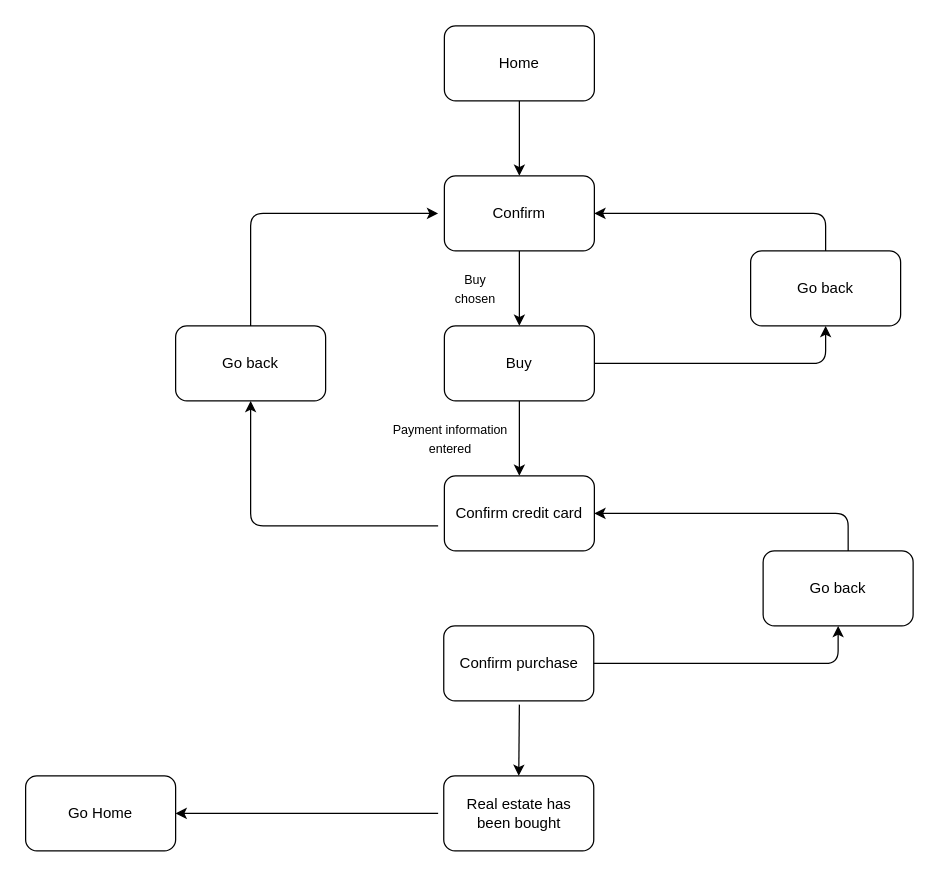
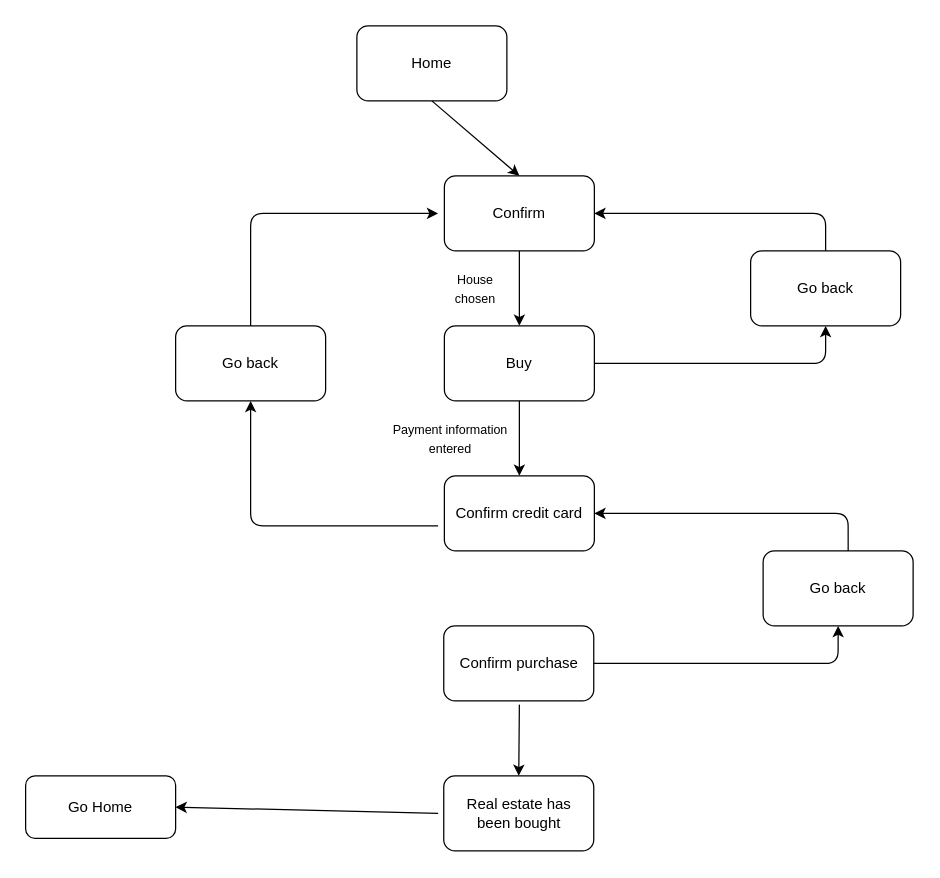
(519, 63) -> (432, 63)
(476, 288) -> (476, 288)
(101, 813) -> (101, 807)
